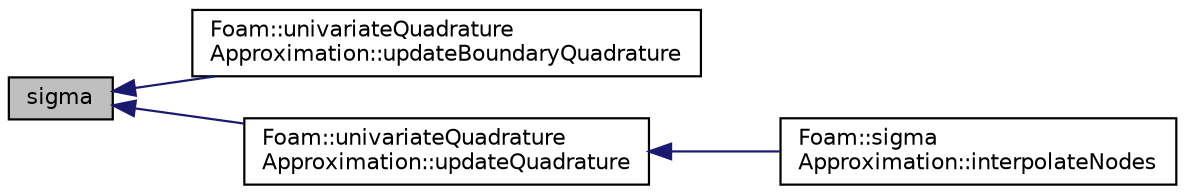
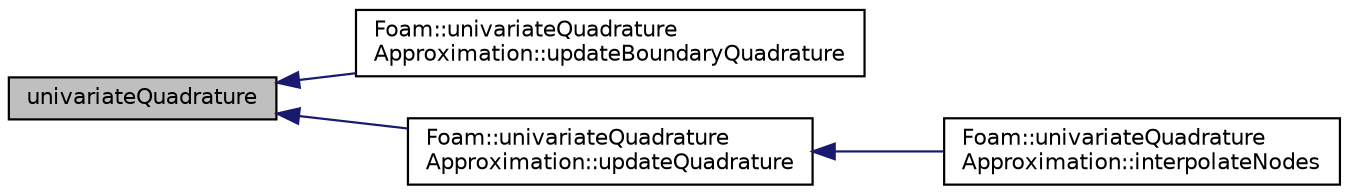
(61, 98) -> (143, 98)
(978, 151) -> (1142, 151)
